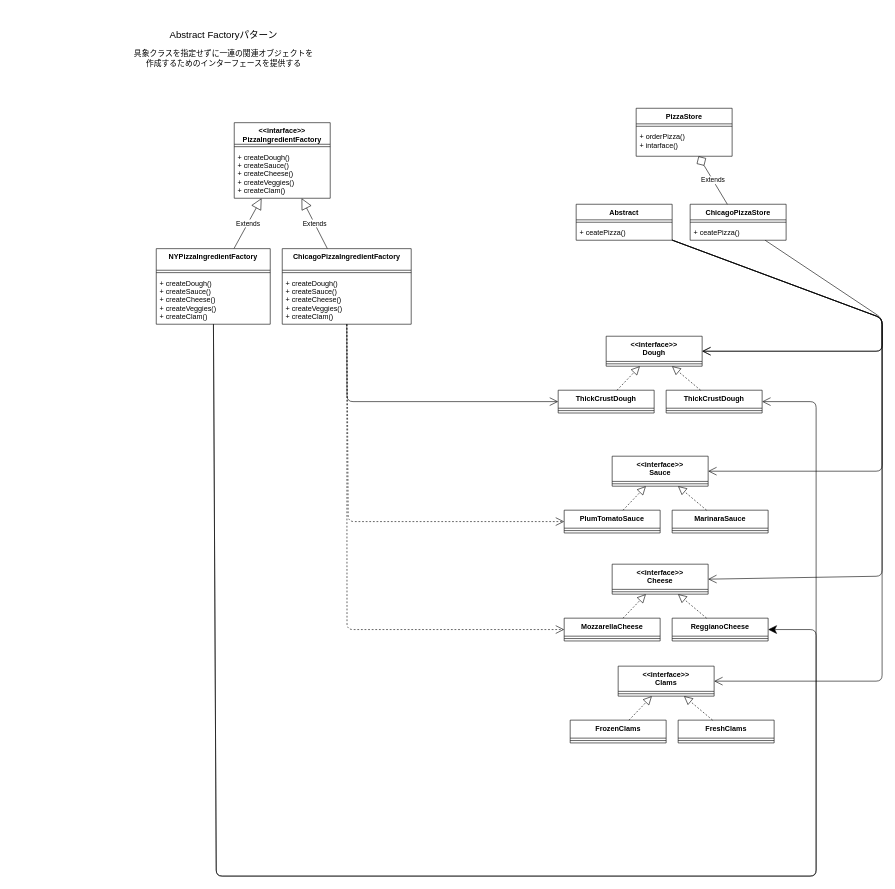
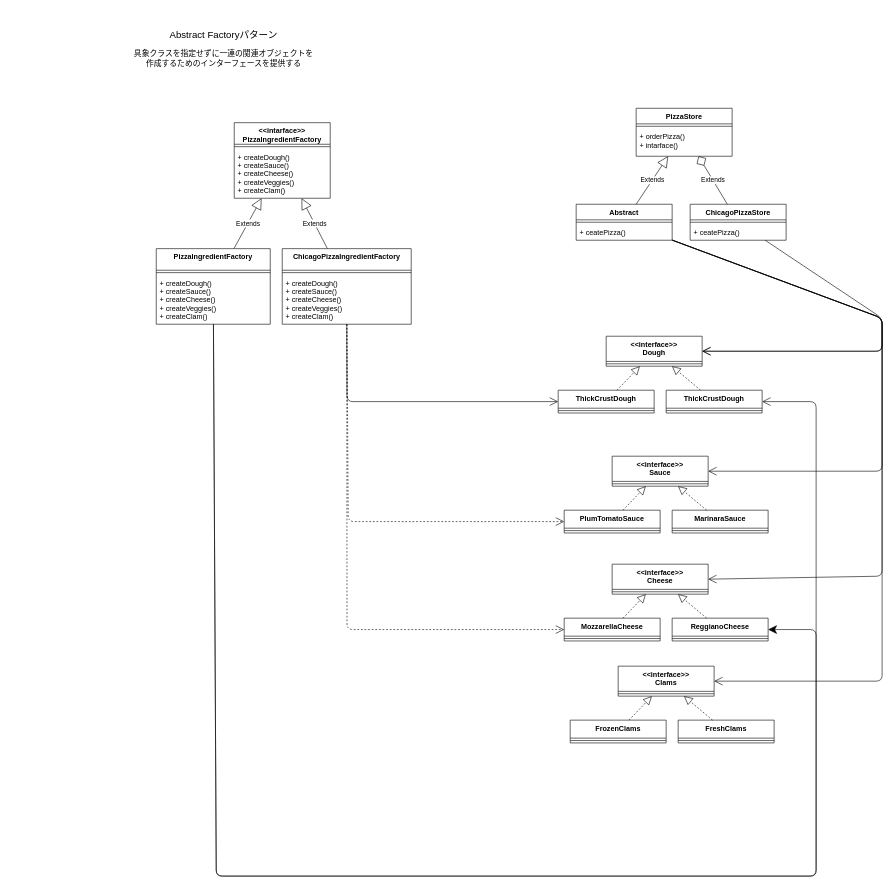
none -> (649, 185)
(213, 257) -> (213, 257)
